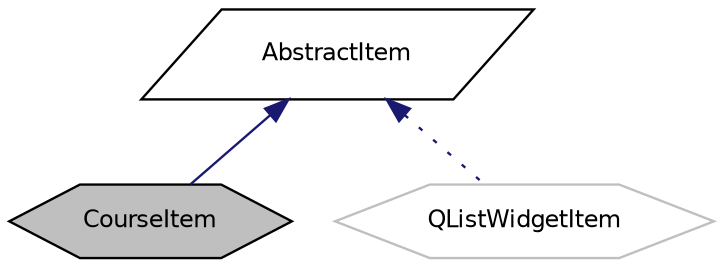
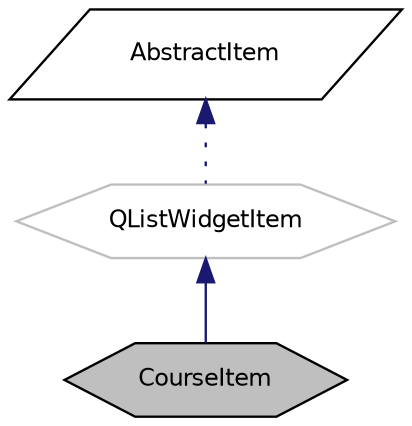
(230, 150) -> (206, 313)
